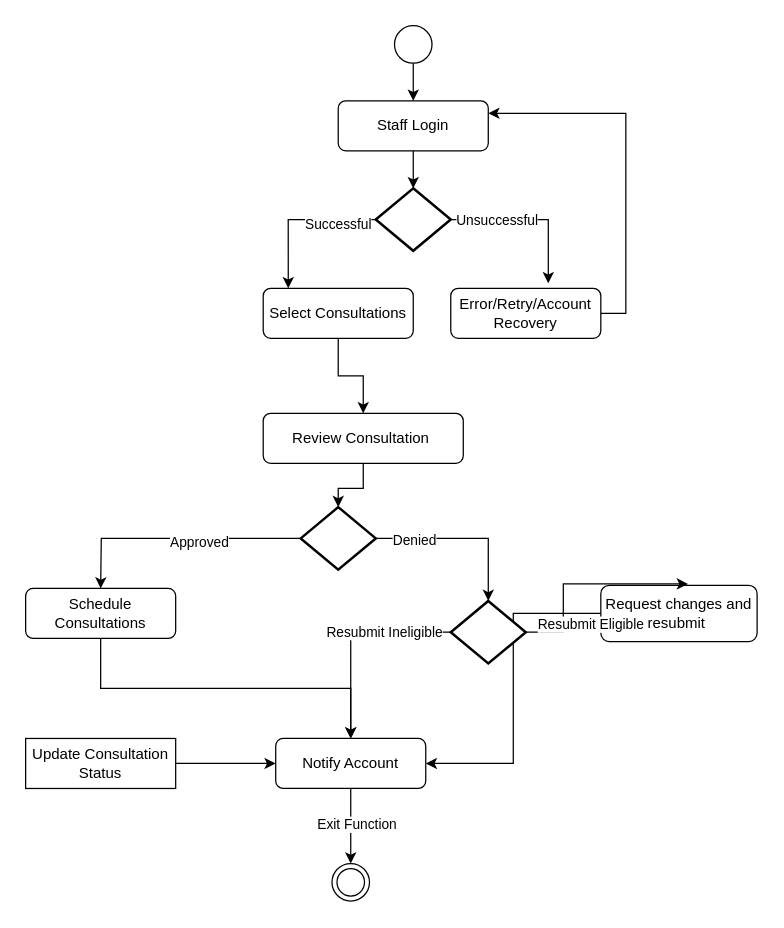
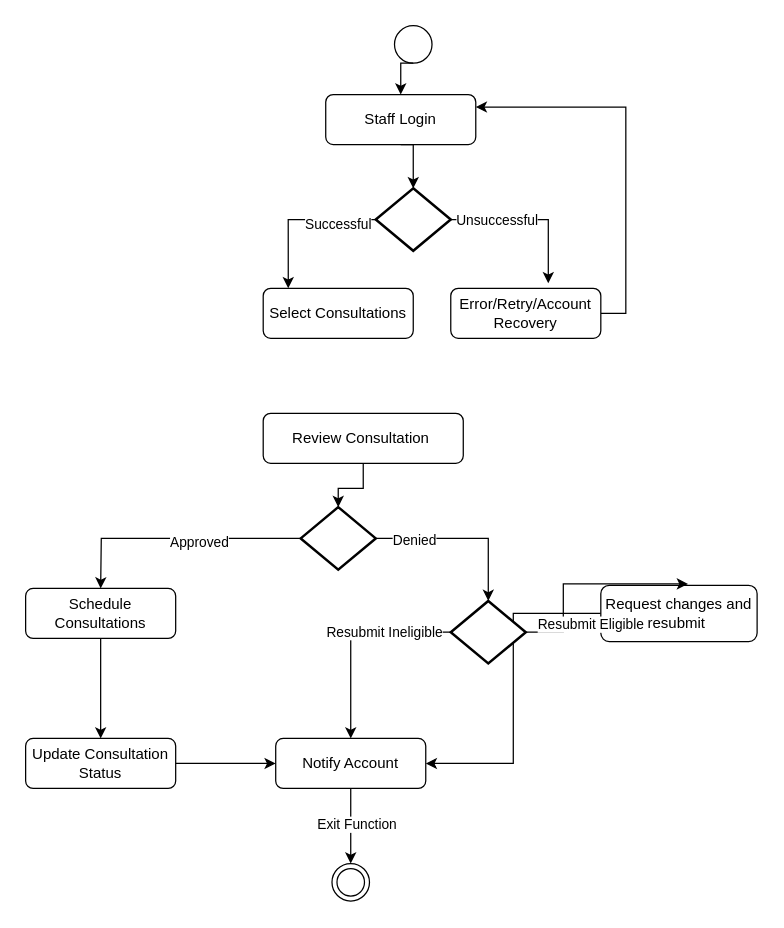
(413, 126) -> (401, 119)
(346, 376) -> none
(223, 688) -> (101, 708)
(101, 763) -> (101, 763)
